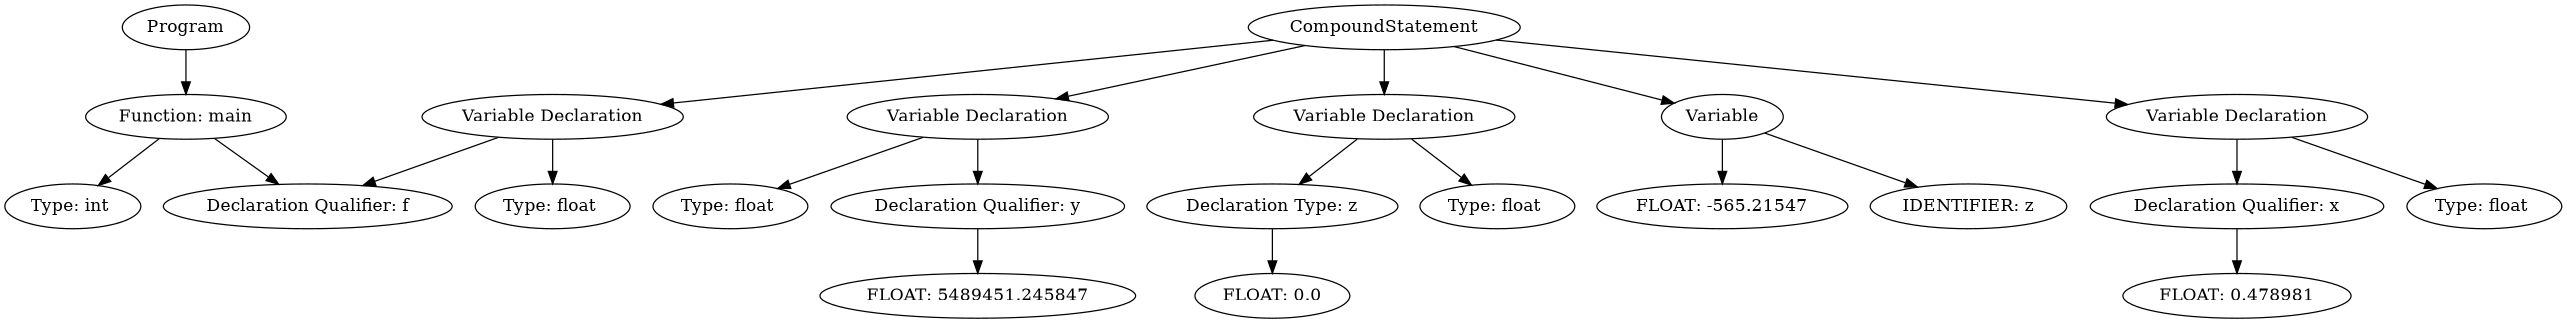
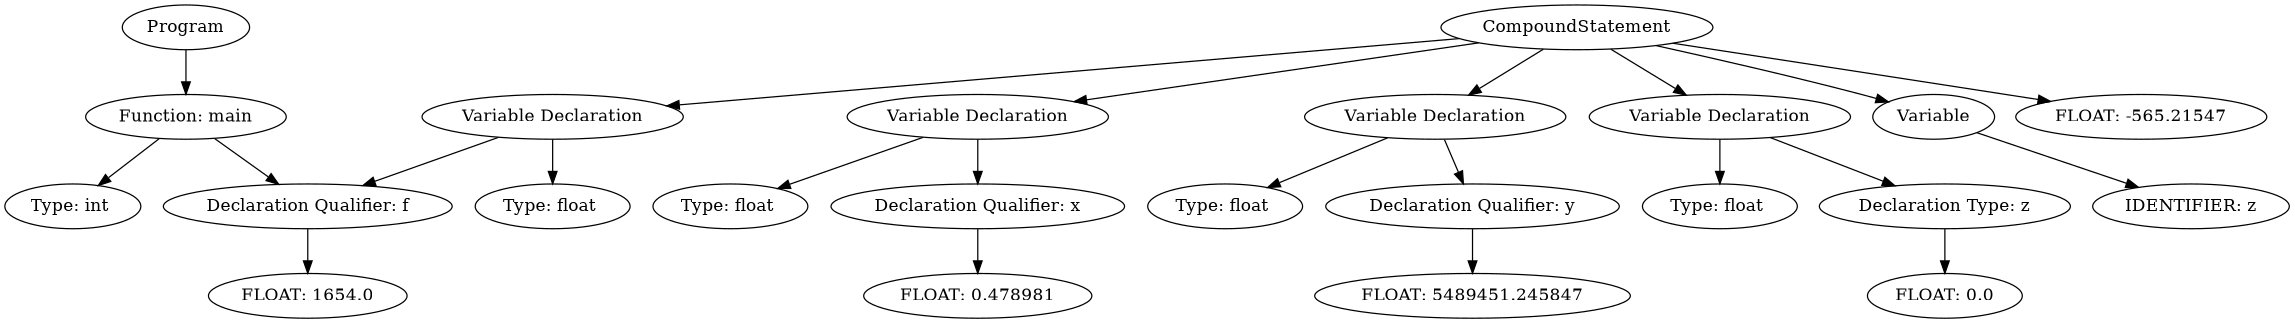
(1722, 156) -> (1856, 71)
none -> (308, 296)
